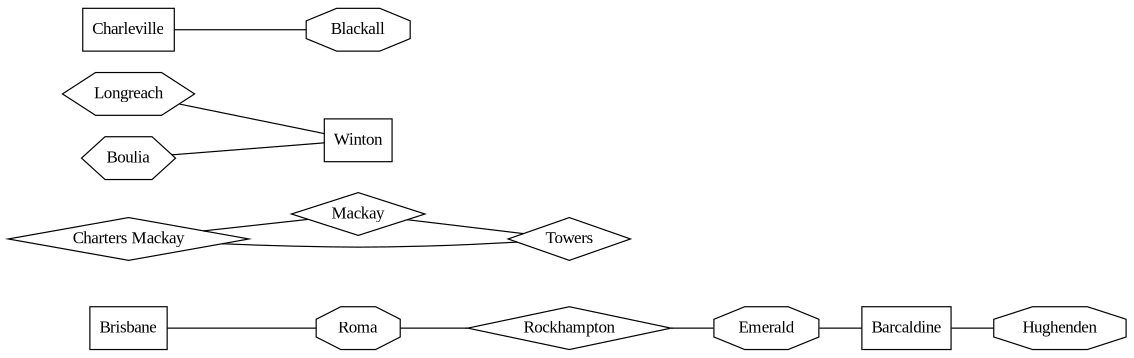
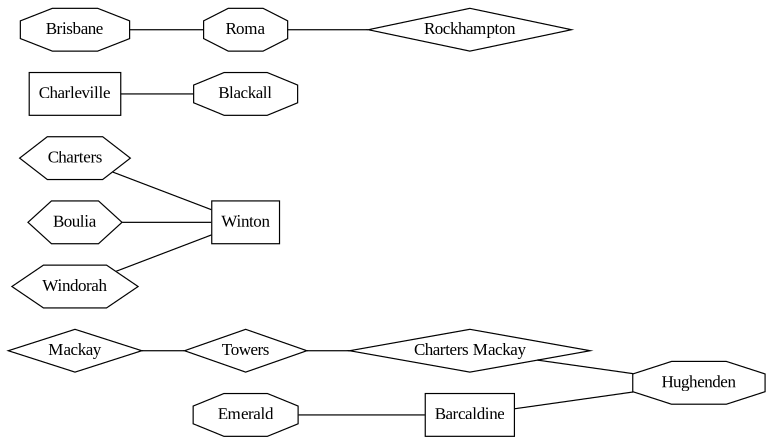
(129, 94) -> (75, 158)
(256, 225) -> (585, 367)
none -> (75, 287)
(129, 328) -> (75, 30)
(692, 328) -> none
